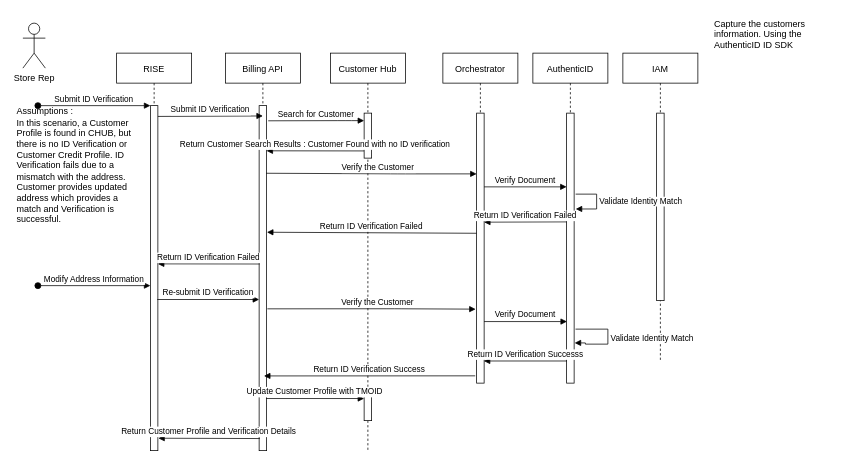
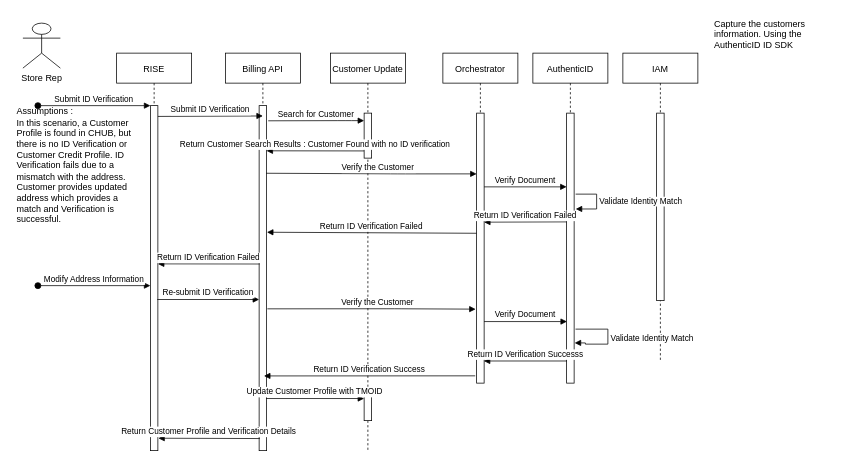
(34, 45) -> (42, 45)
(368, 68) -> (368, 68)
